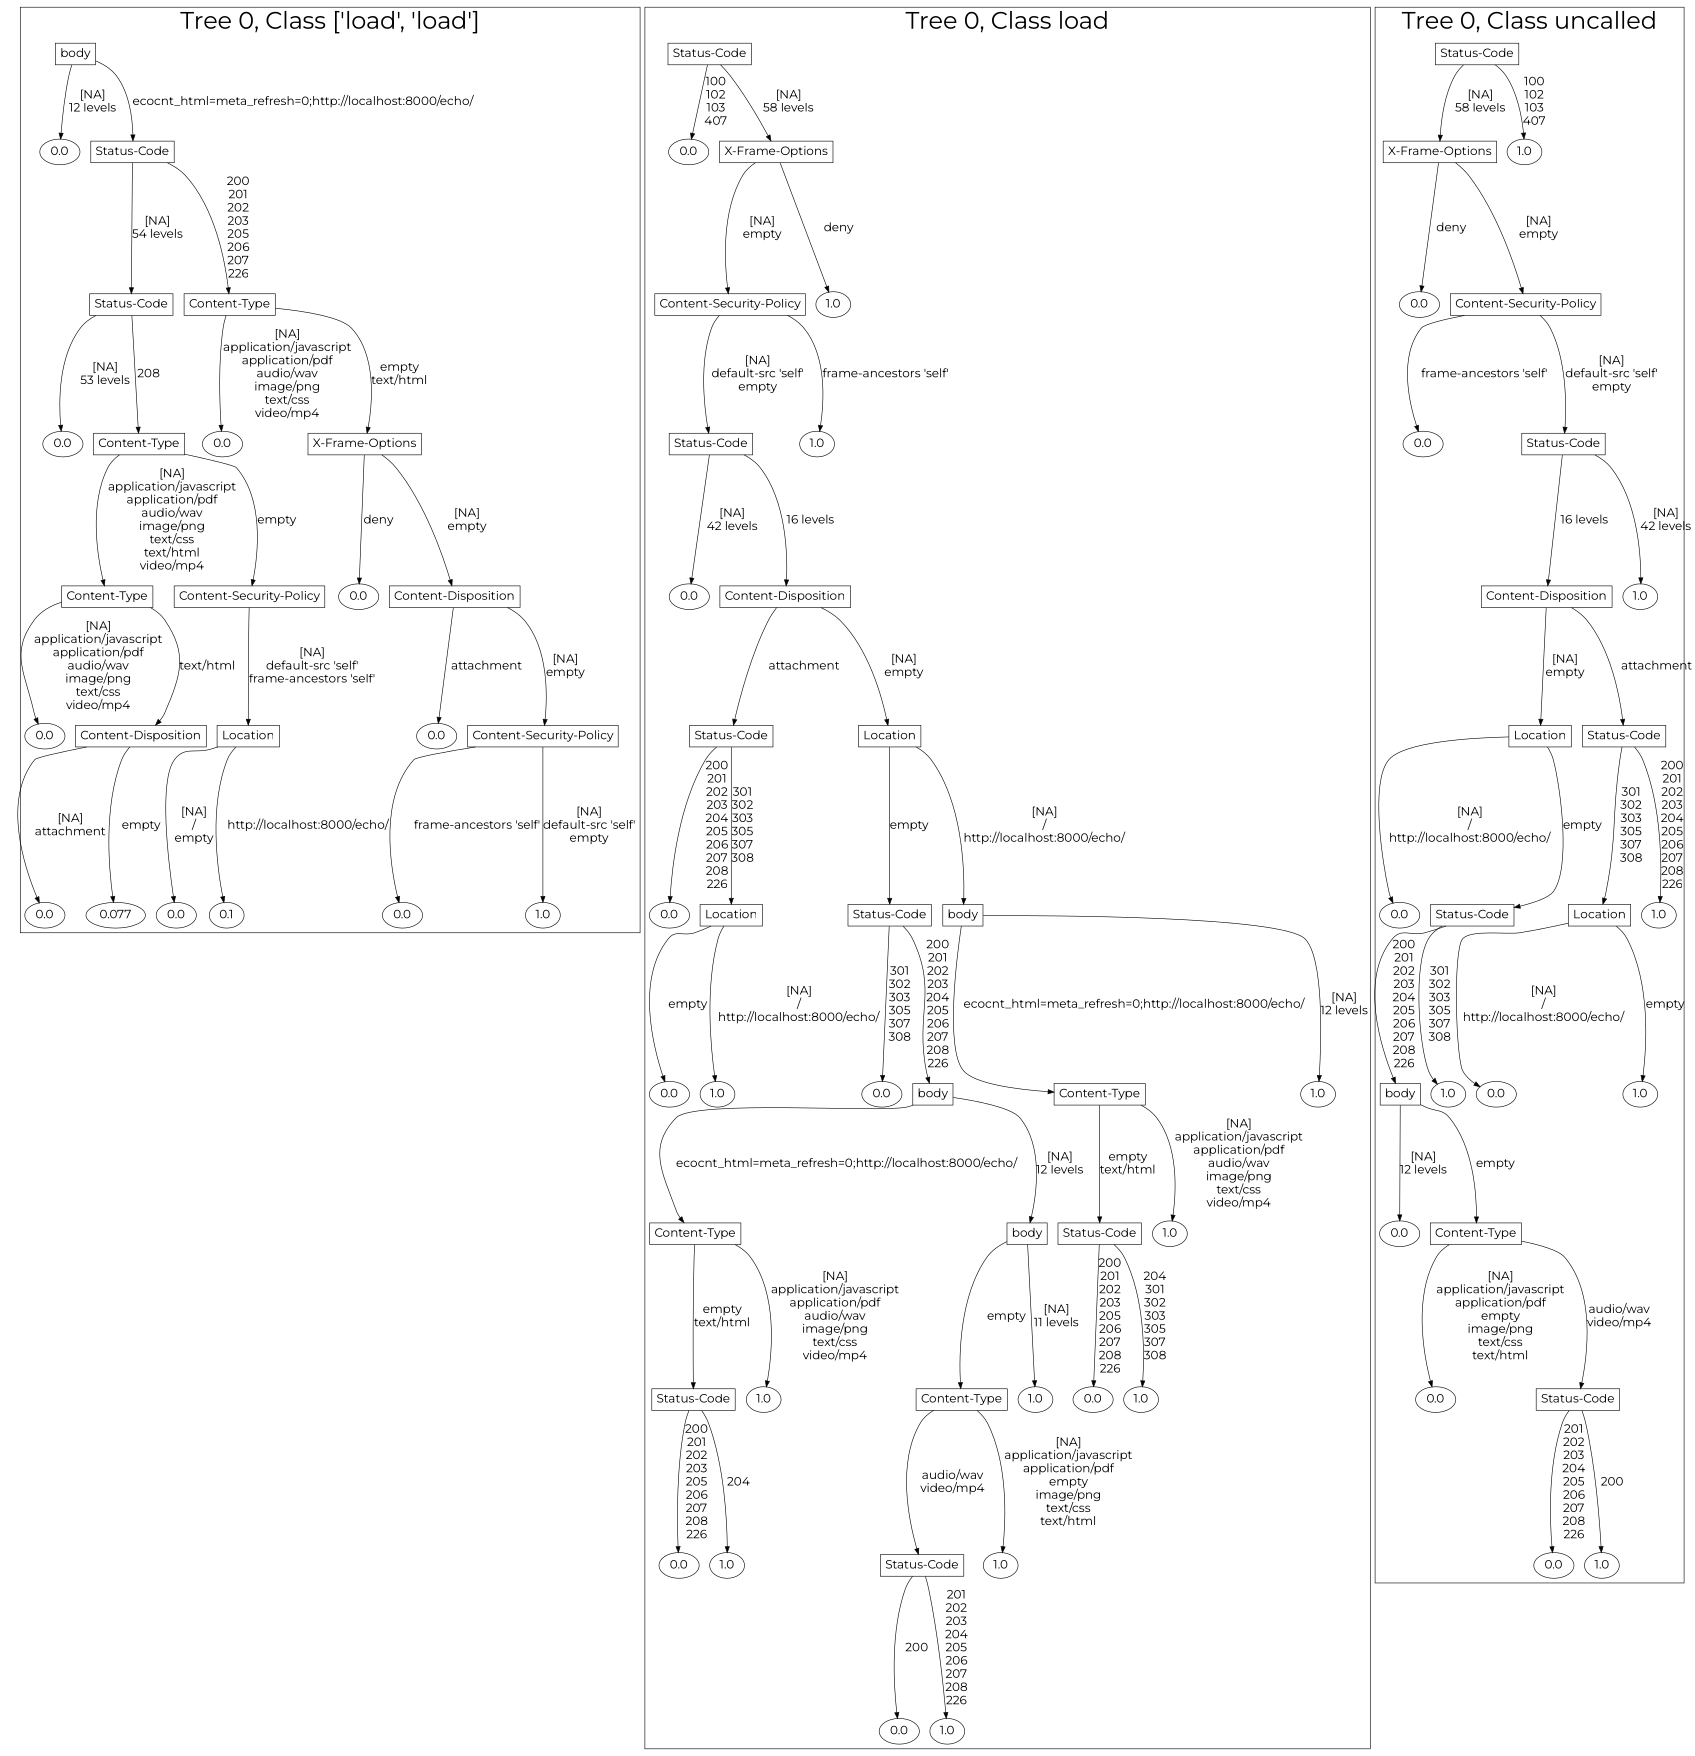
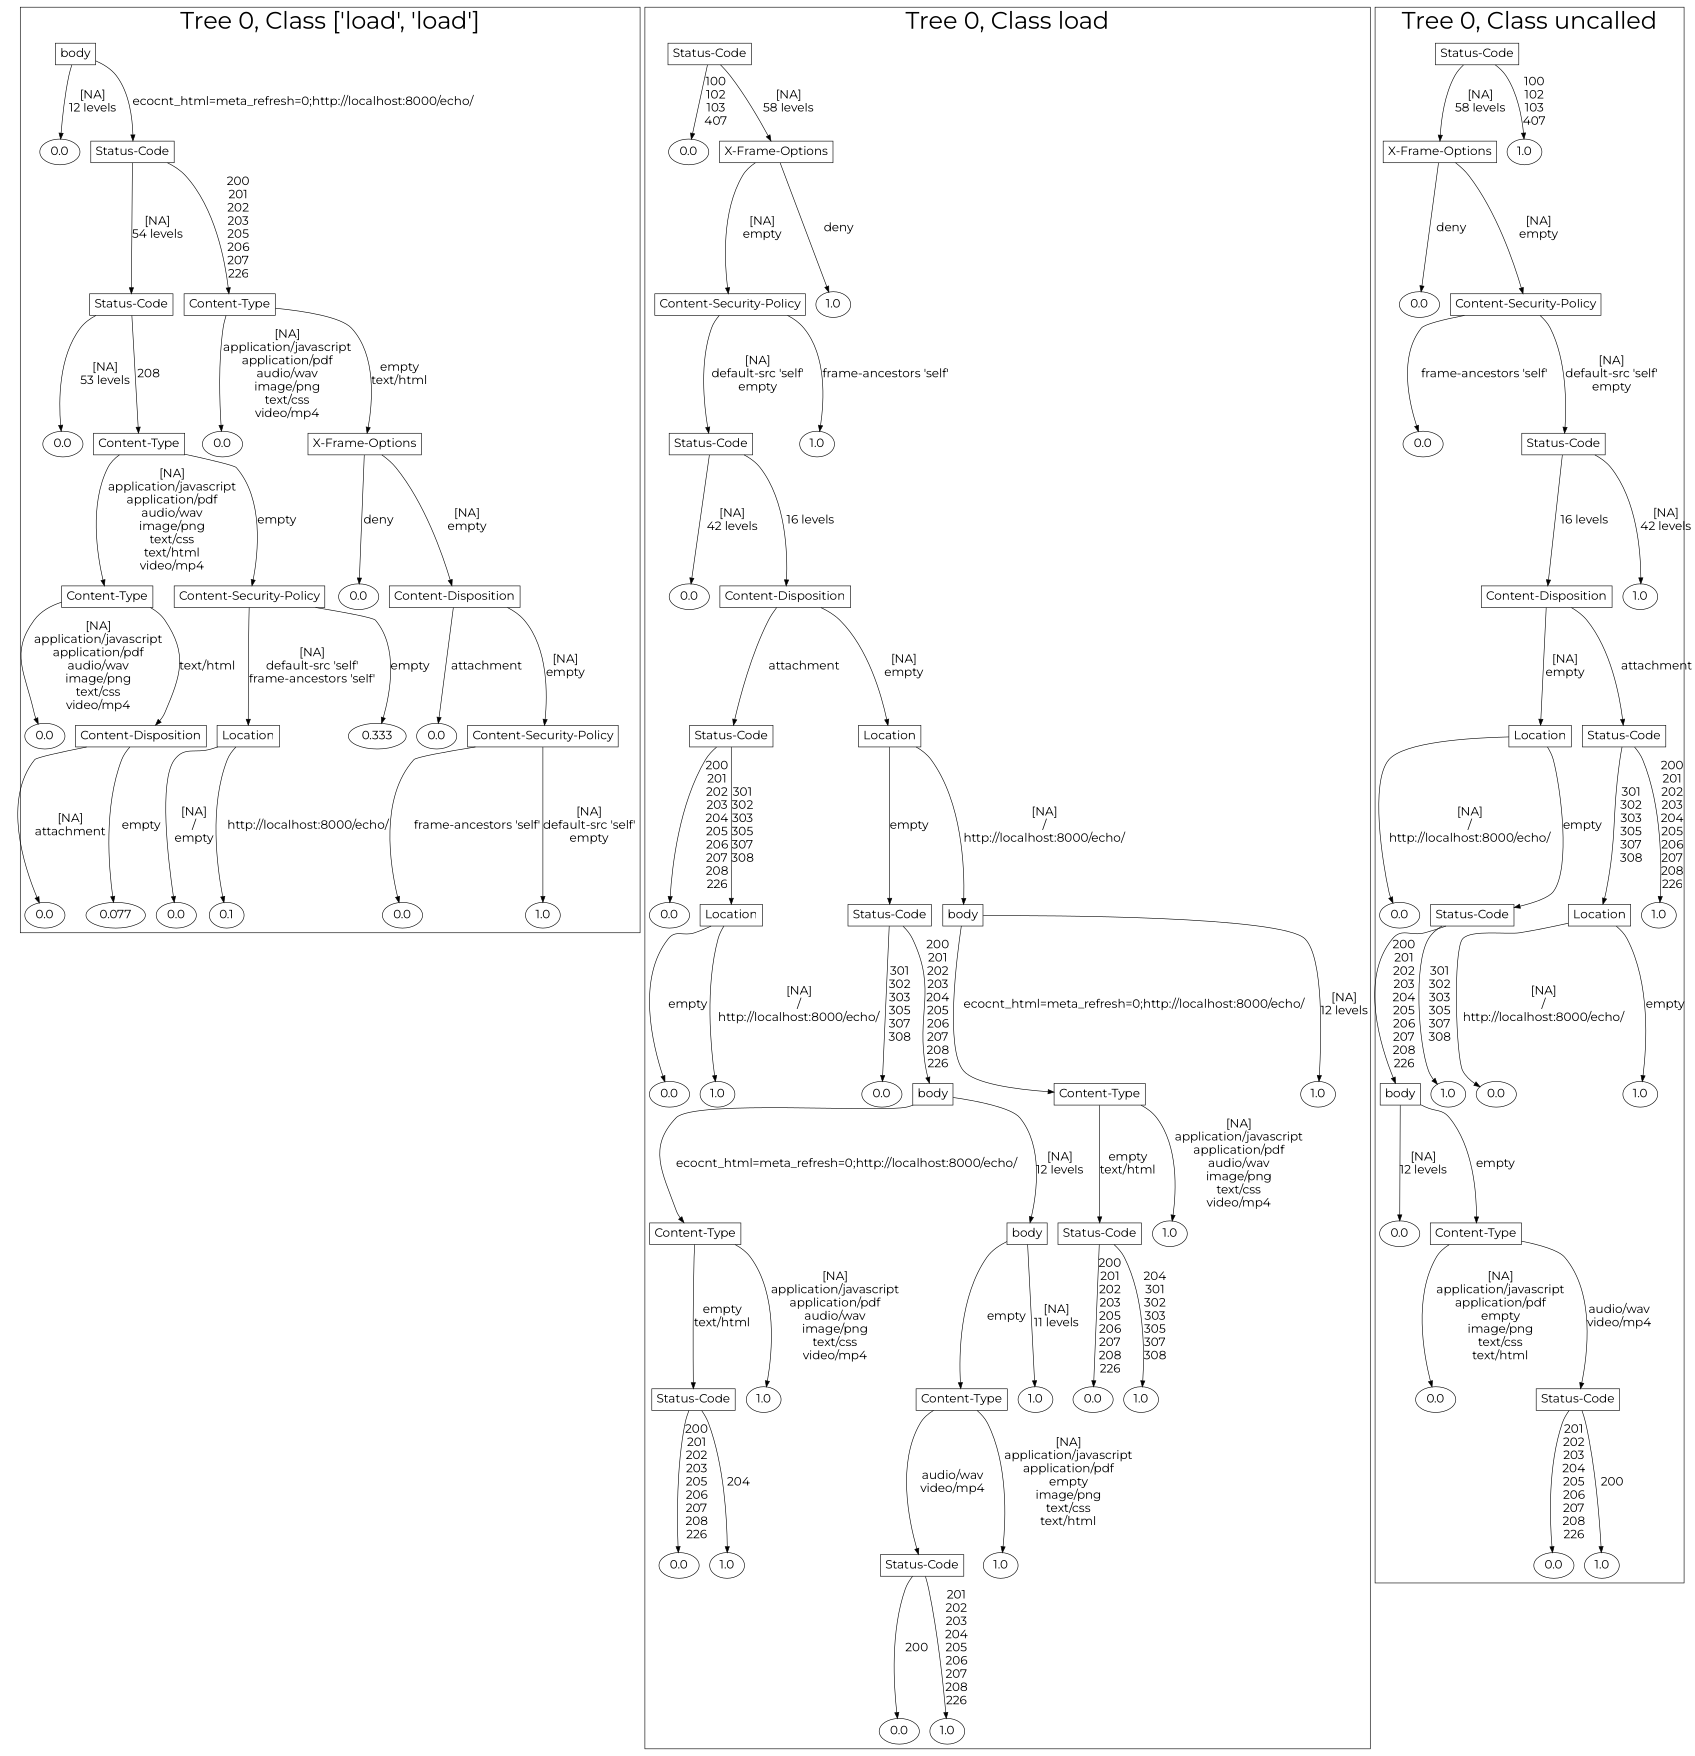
none -> (377, 736)
